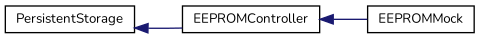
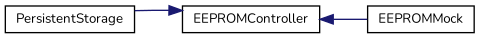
(165, 28) -> (152, 10)
